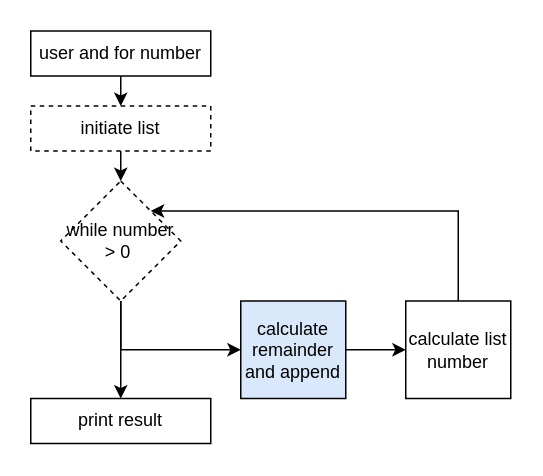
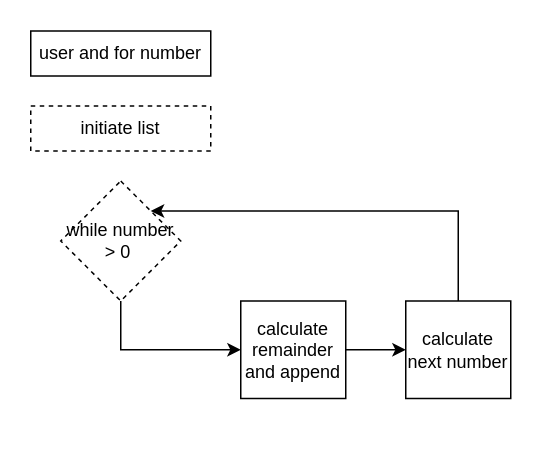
(121, 86) -> none
(121, 161) -> none
(293, 350) -> (293, 350)
(458, 350) -> (458, 350)
(121, 370) -> none
(121, 421) -> none
